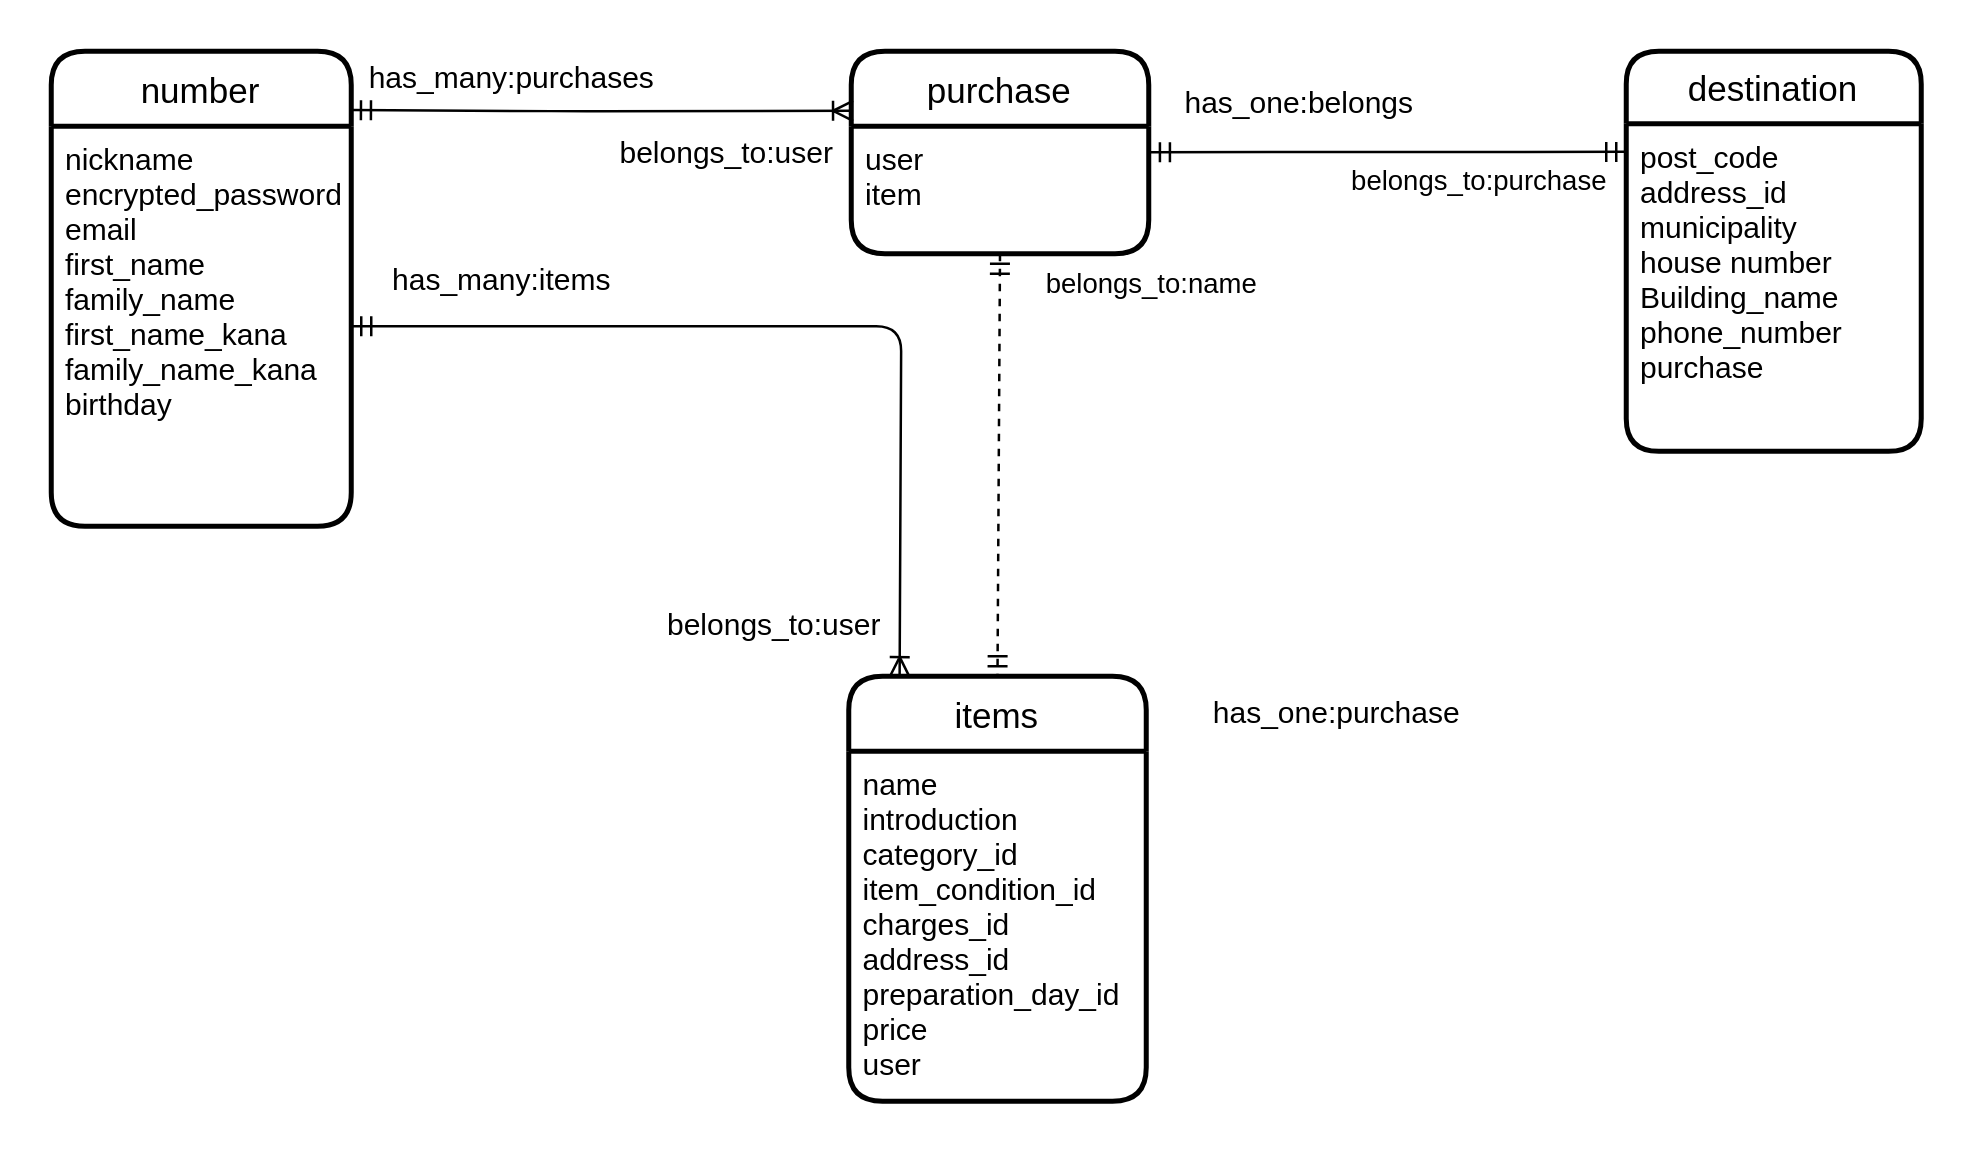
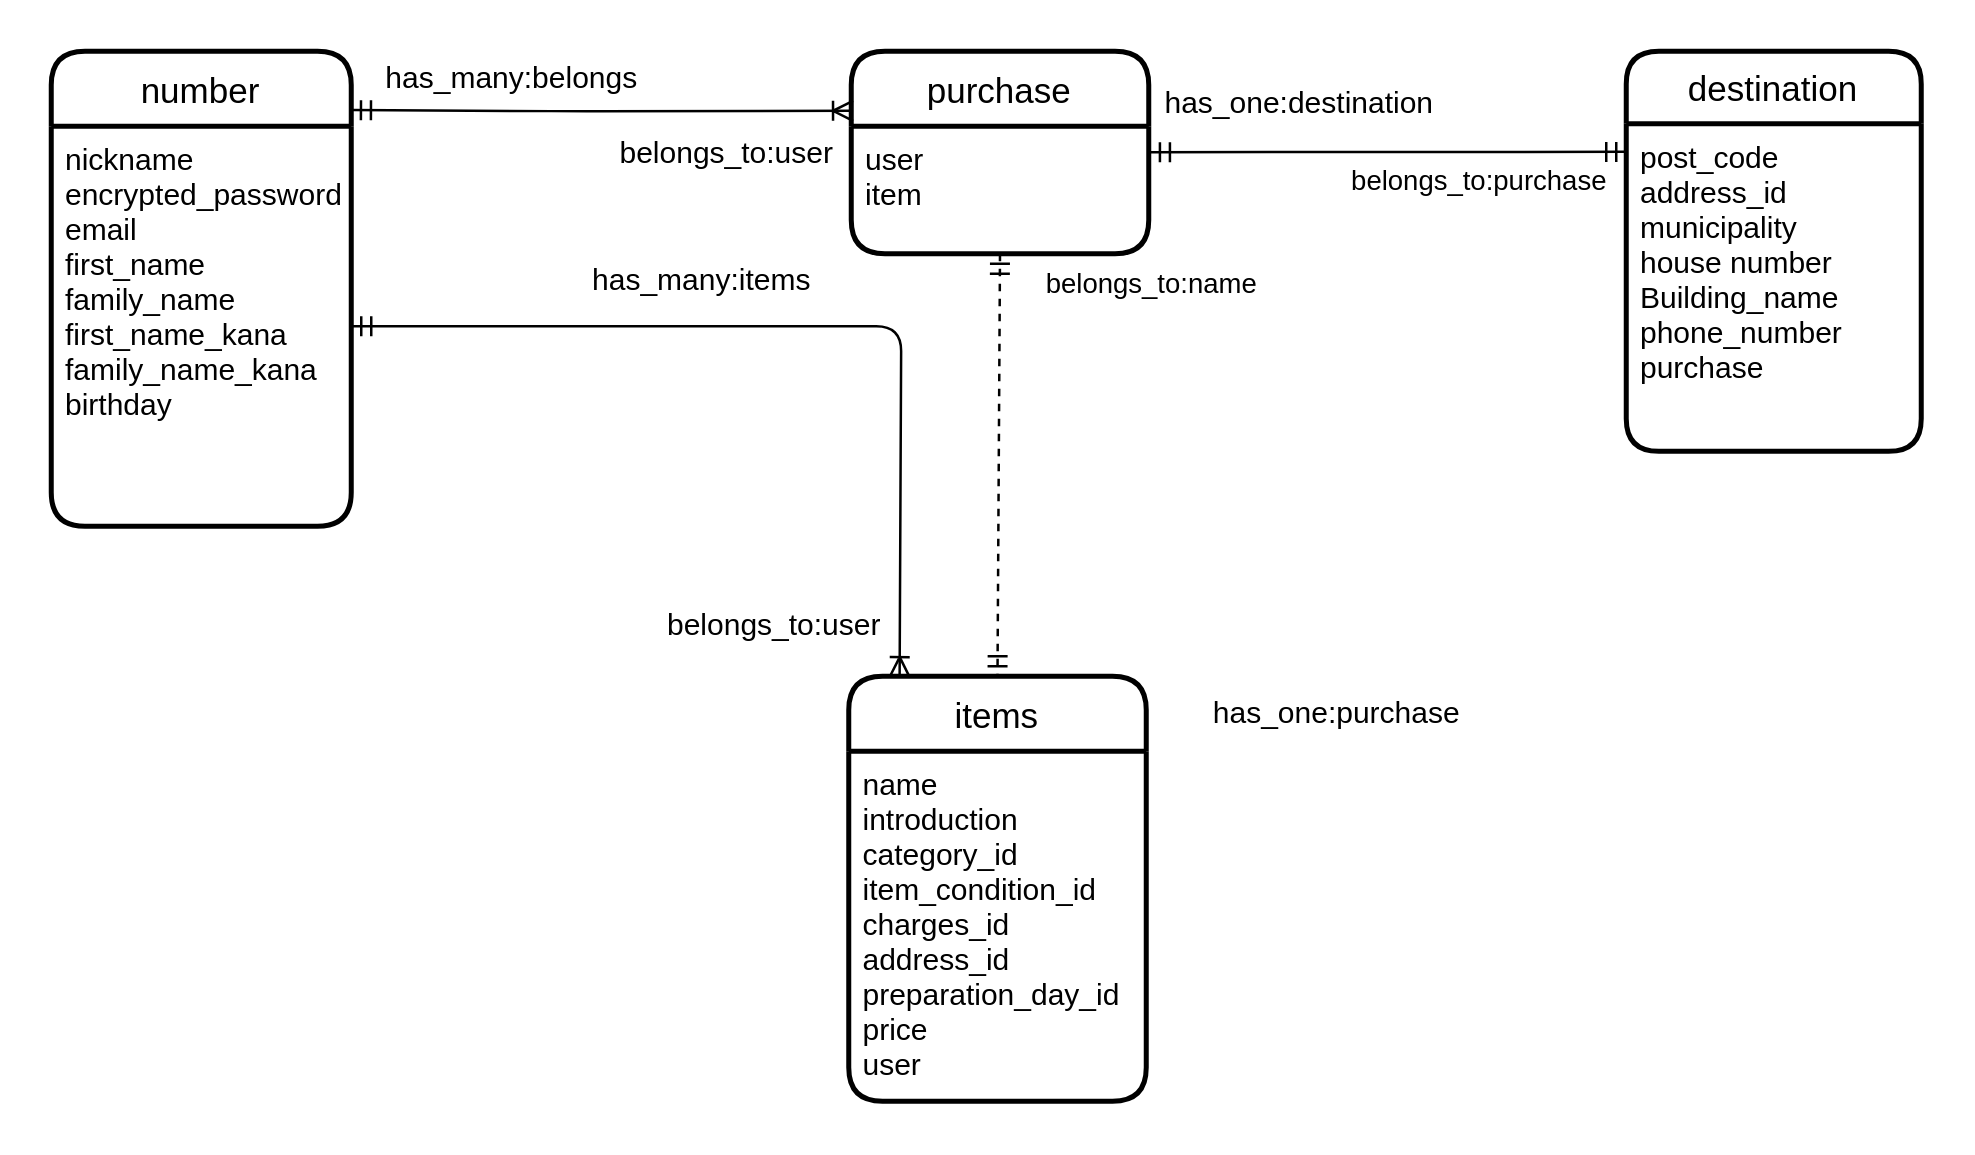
(513, 79) -> (513, 79)
(1300, 104) -> (1300, 104)
(501, 281) -> (701, 281)
